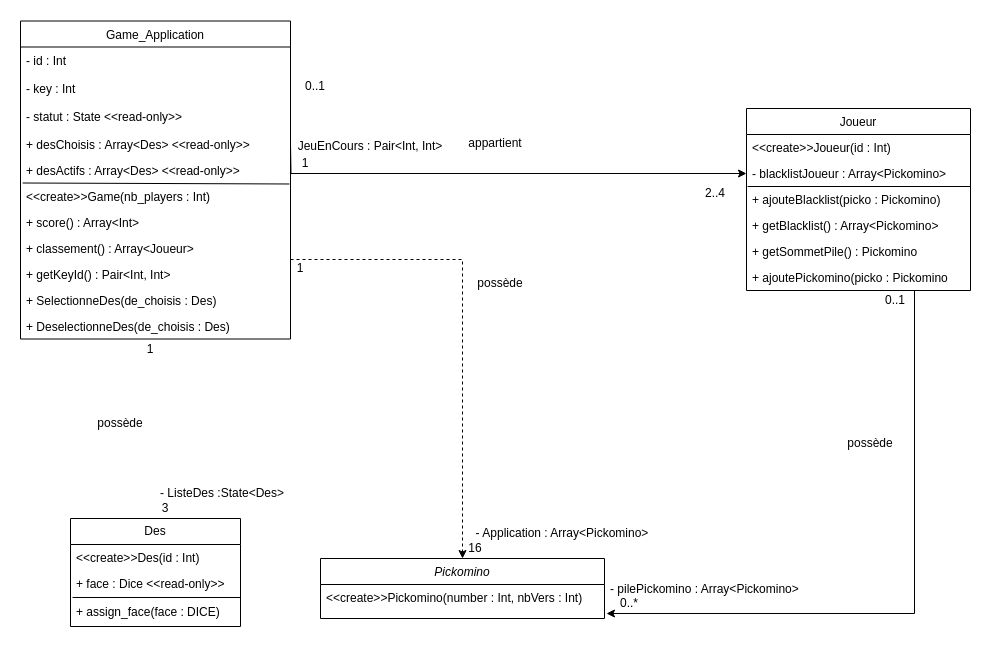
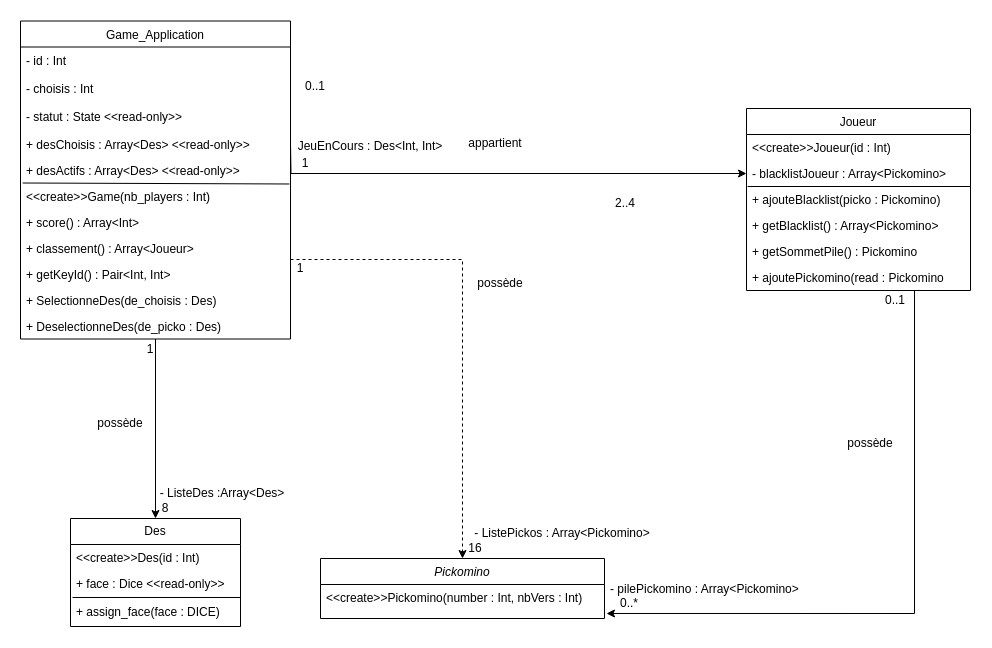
(57, 89) -> (67, 89)
(371, 147) -> (371, 147)
(716, 194) -> (626, 204)
(856, 278) -> (854, 278)
(134, 327) -> (129, 327)
none -> (156, 426)
(223, 494) -> (223, 494)
(166, 509) -> (166, 509)
(563, 534) -> (563, 534)
